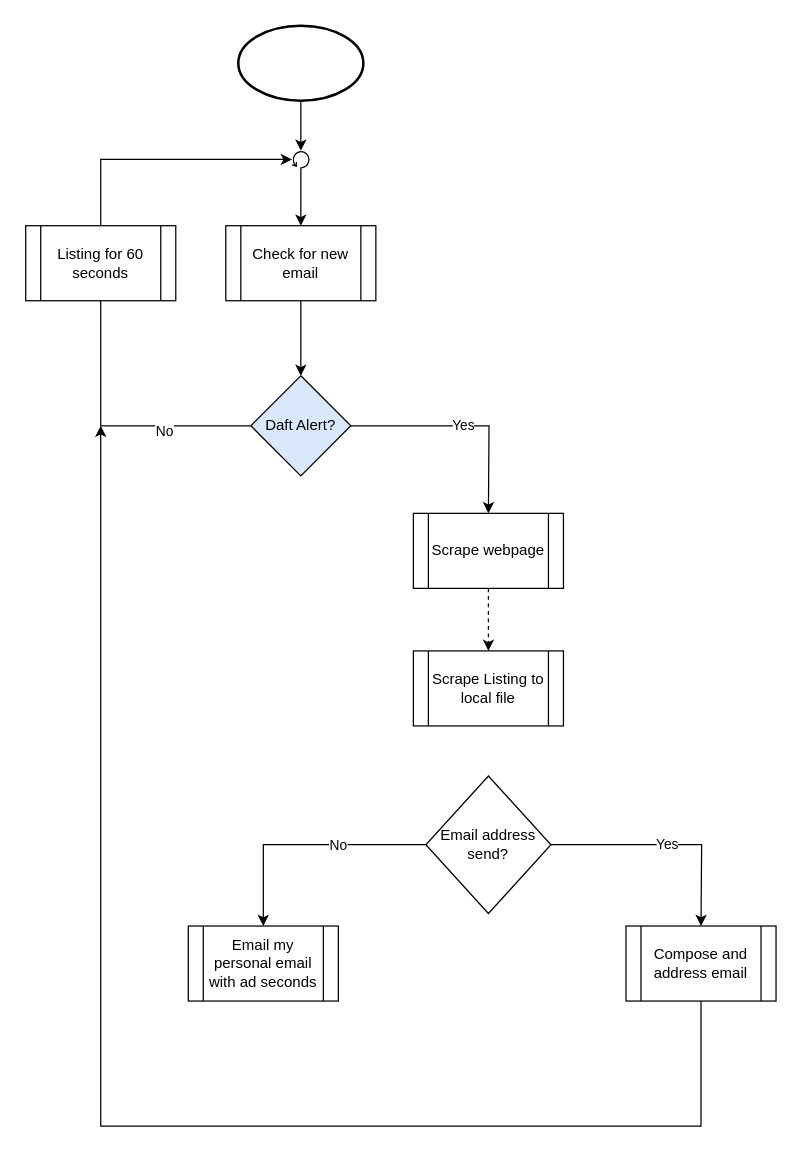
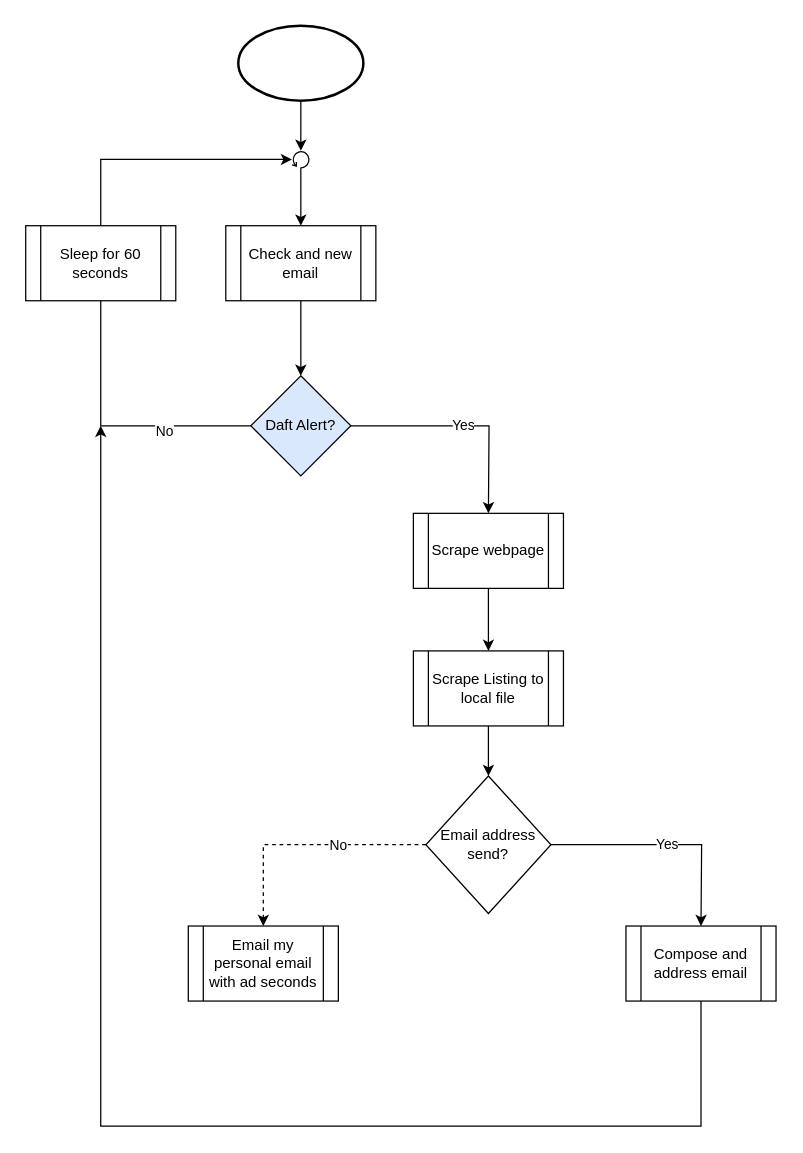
(101, 263) -> (101, 263)
(301, 263) -> (301, 263)
(488, 615) -> (488, 615)
none -> (488, 747)
(263, 846) -> (263, 846)
